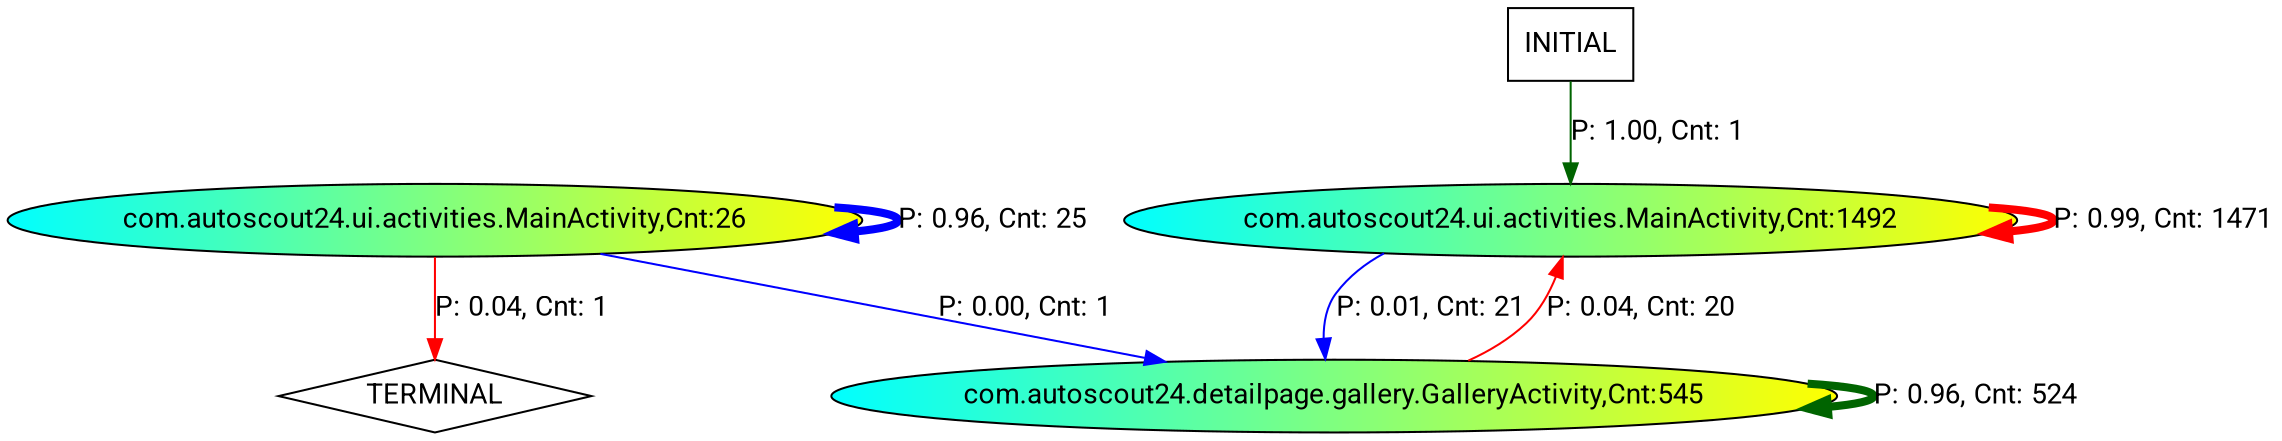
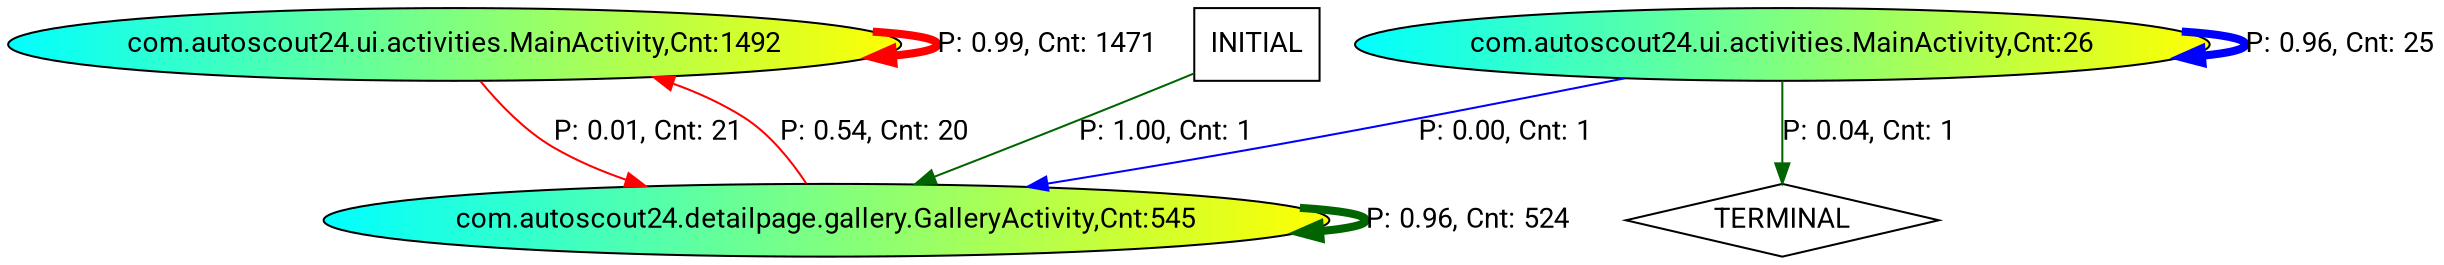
(1571, 122) -> (1064, 126)
(1341, 287) -> (545, 142)
(435, 298) -> (1782, 122)
(1641, 308) -> (875, 132)
